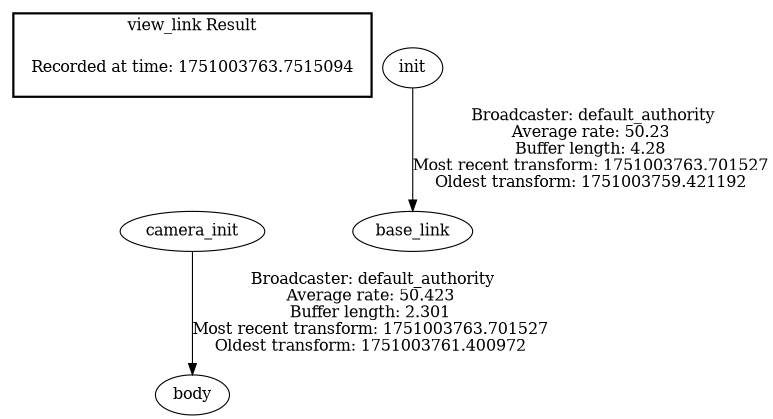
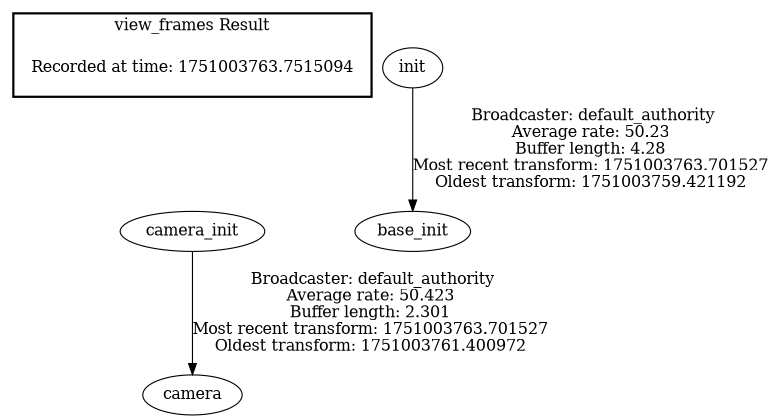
(192, 26) -> (192, 26)
(413, 231) -> (413, 231)
(192, 395) -> (192, 395)
